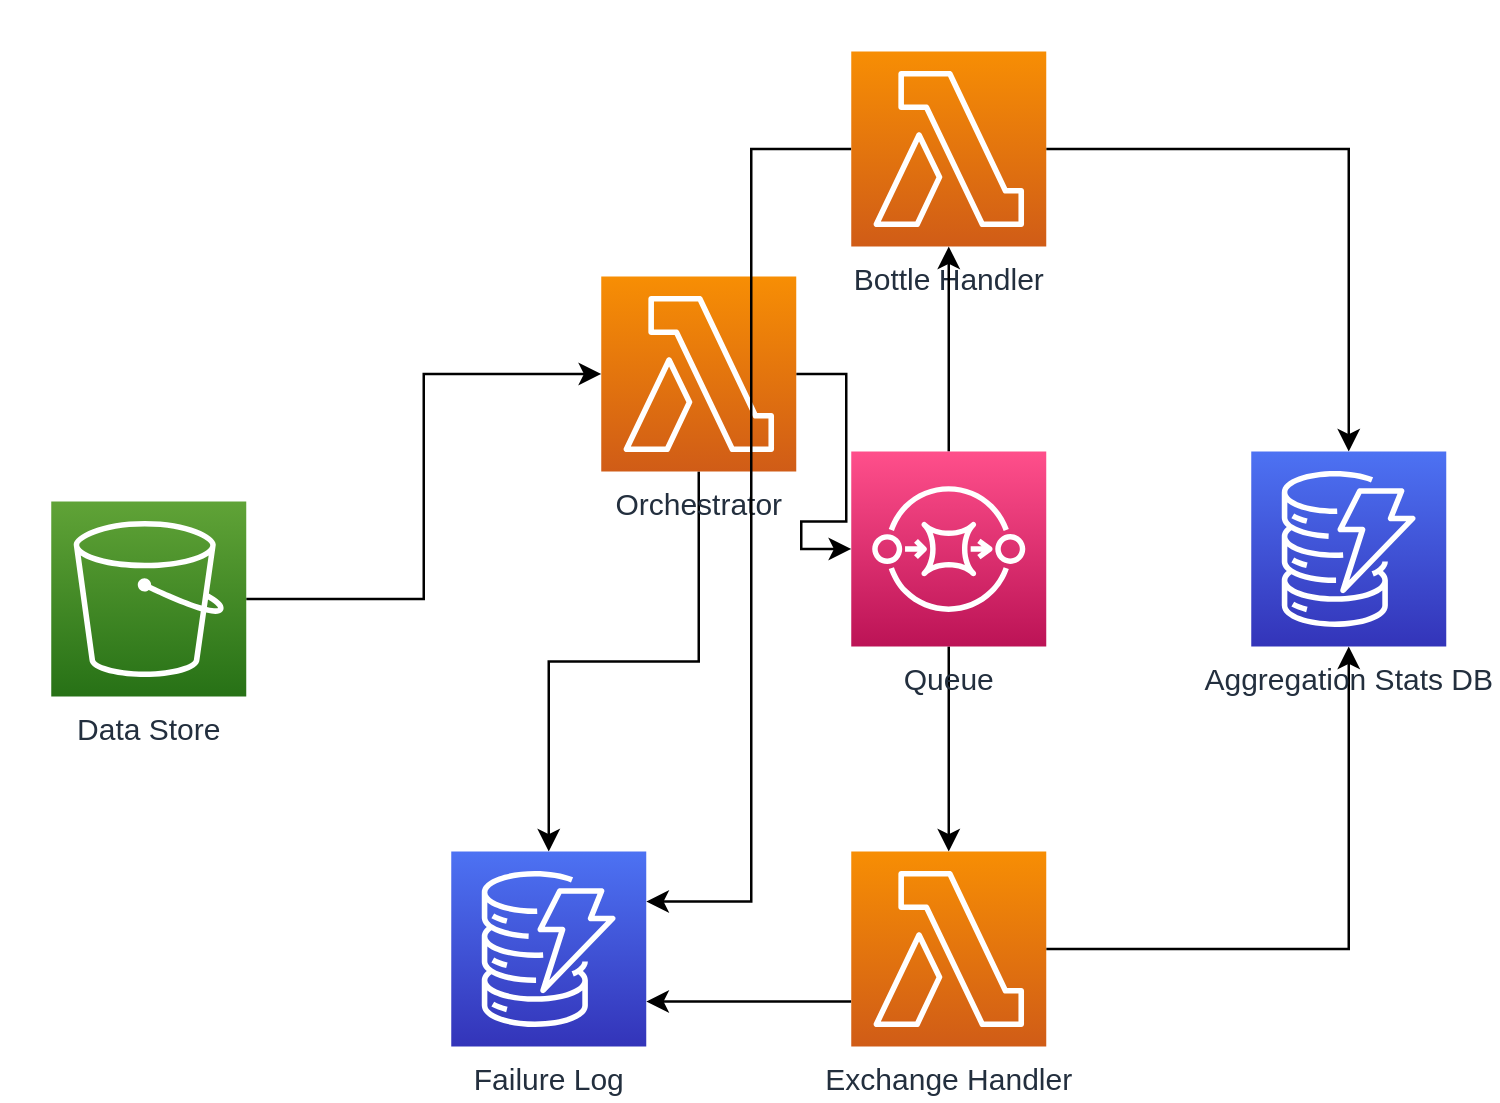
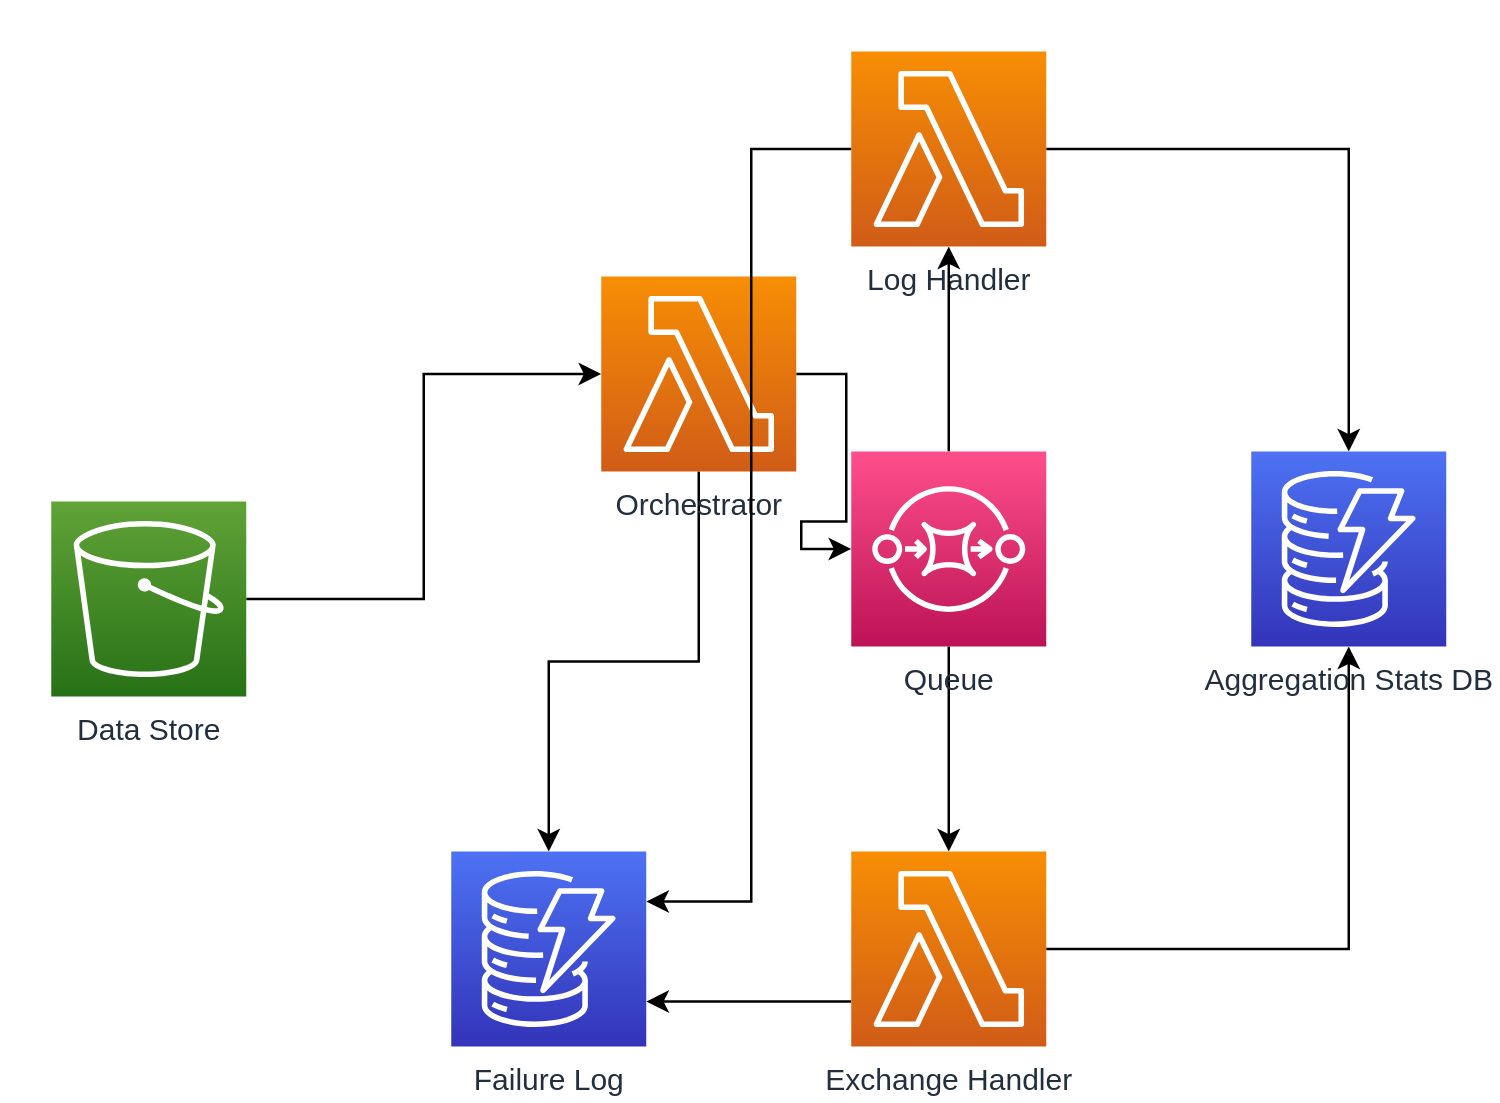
(950, 282) -> (950, 282)
